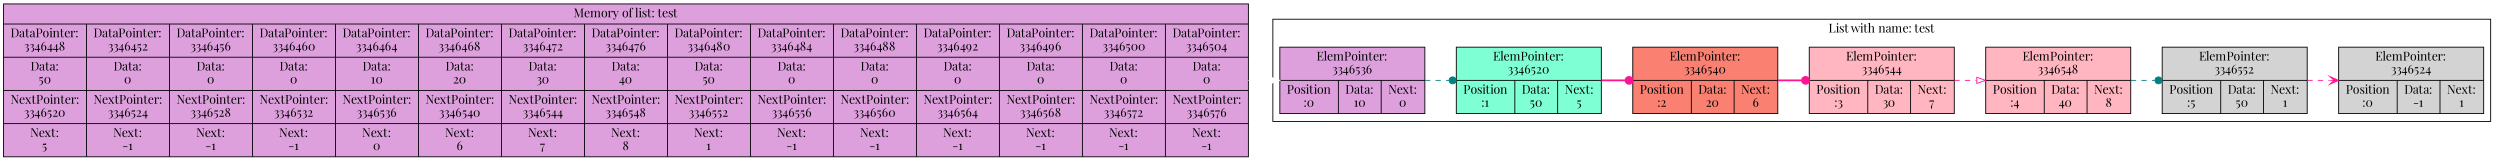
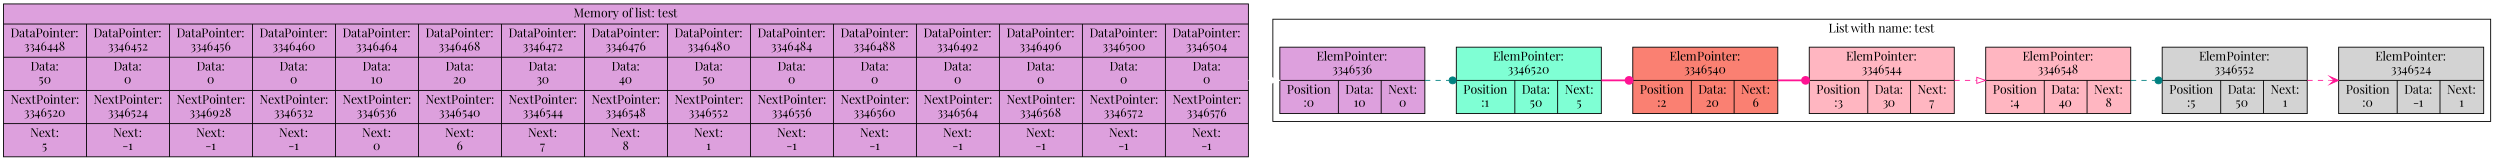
(211, 113) -> (211, 113)
